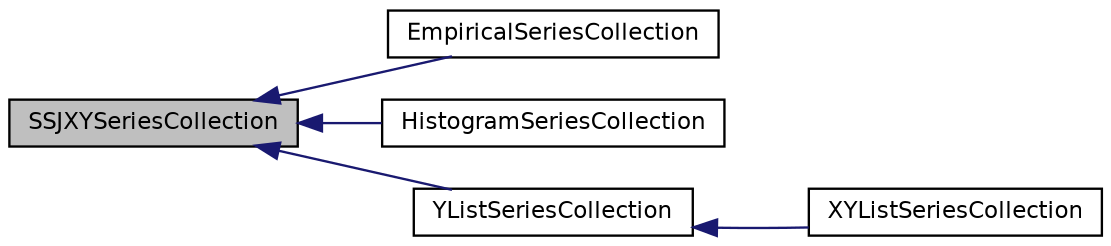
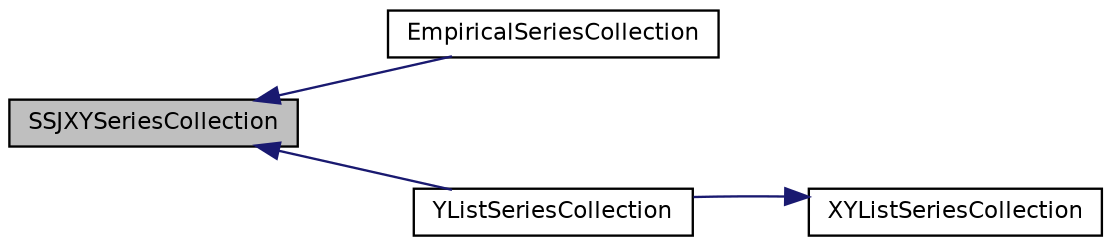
(553, 123) -> none
(763, 228) -> (739, 196)
